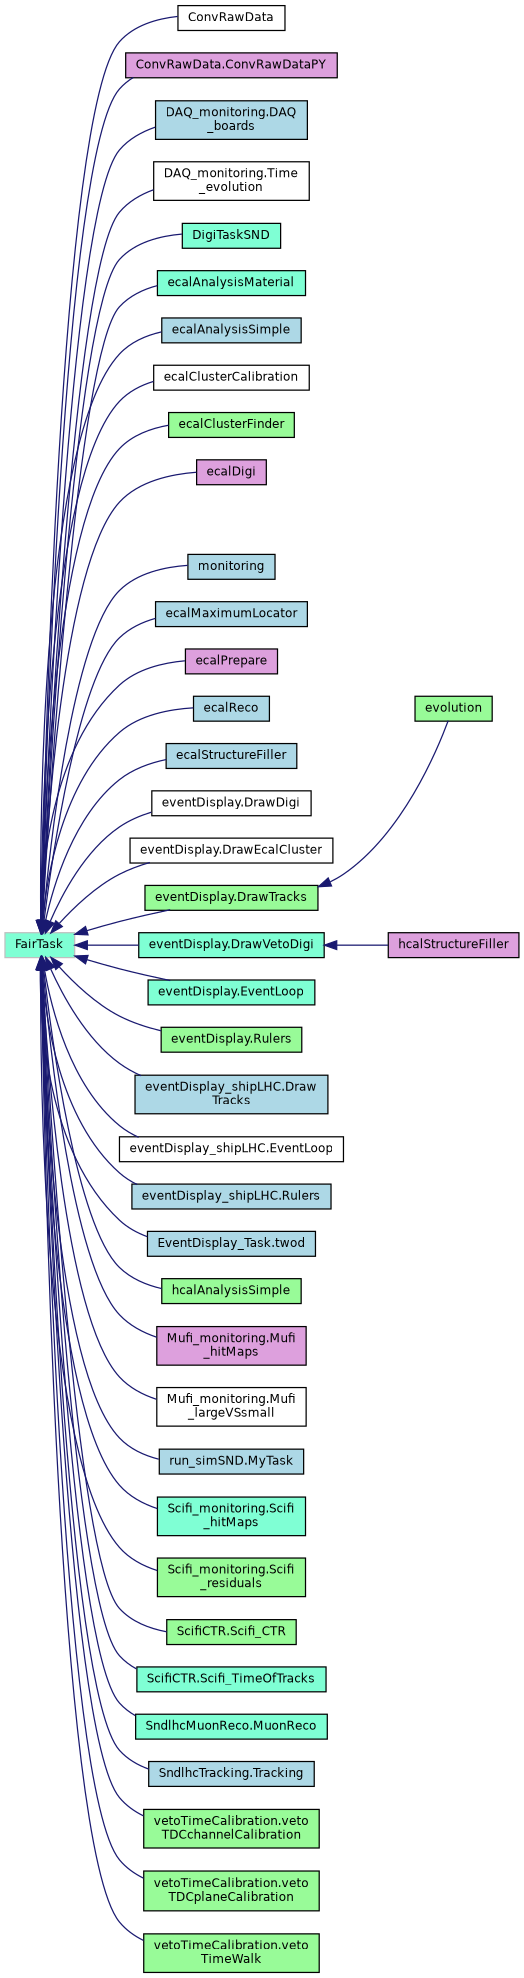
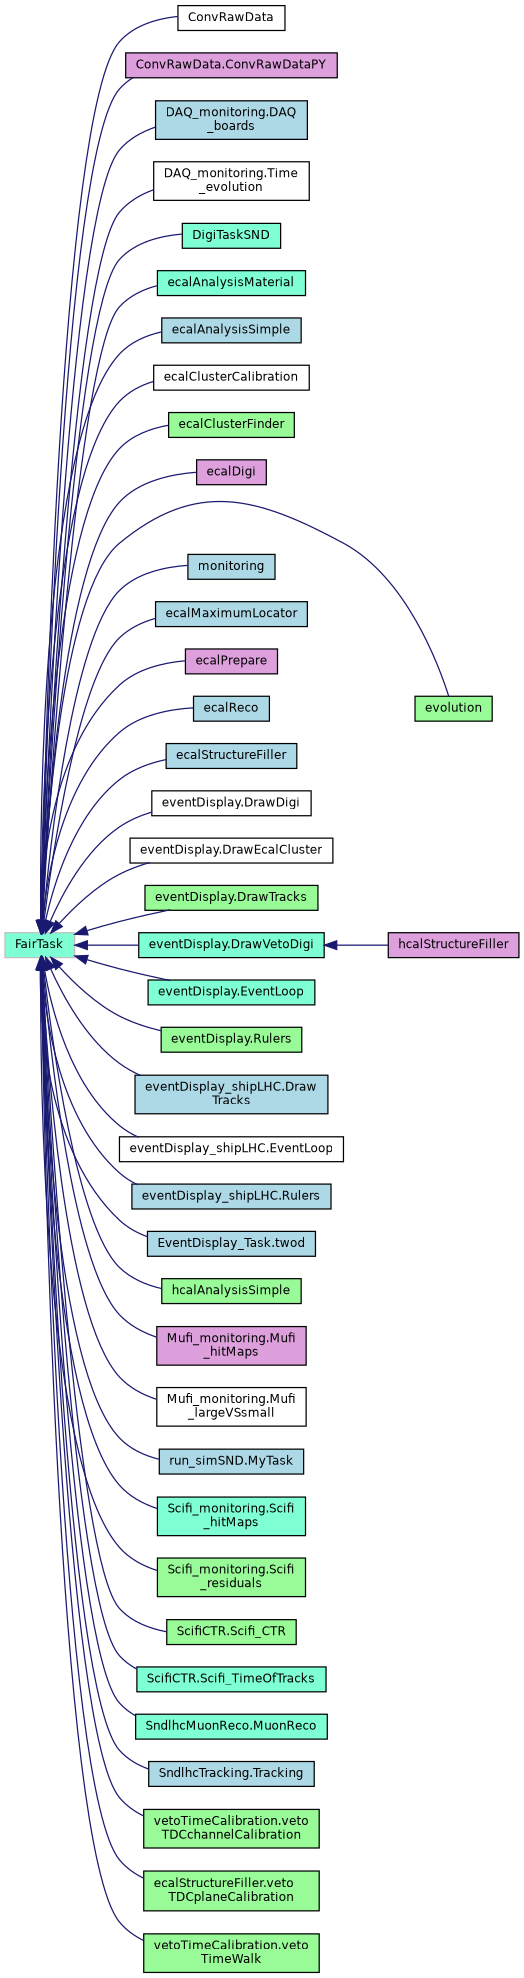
(402, 811) -> (137, 531)
(231, 1891) -> (231, 1891)
